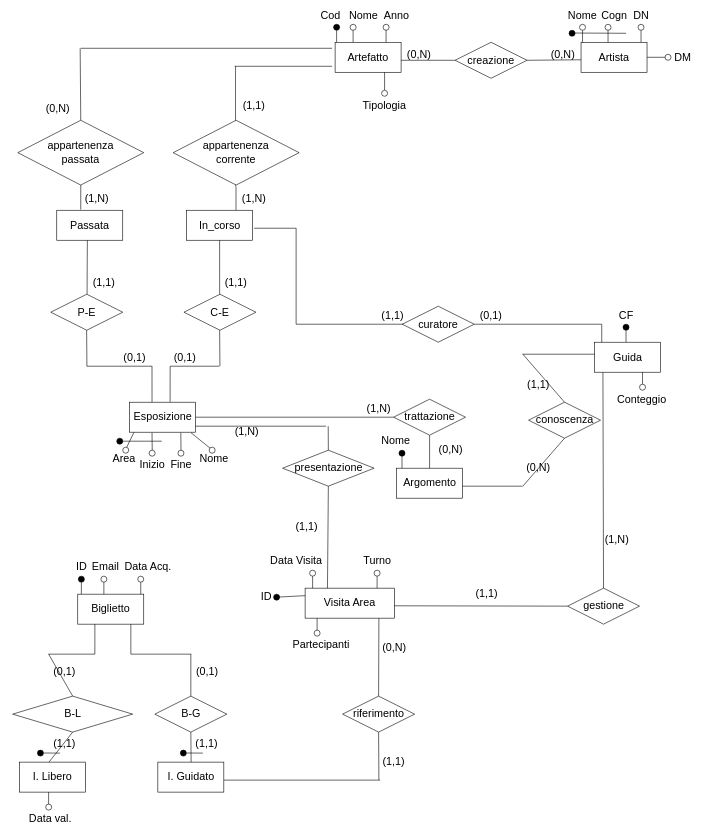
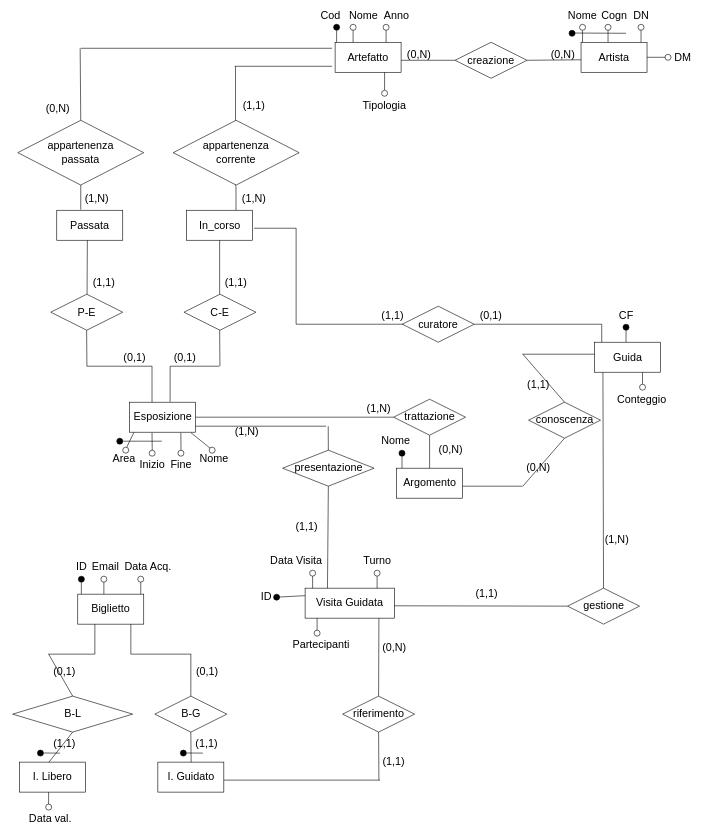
(350, 603) -> (350, 603)
